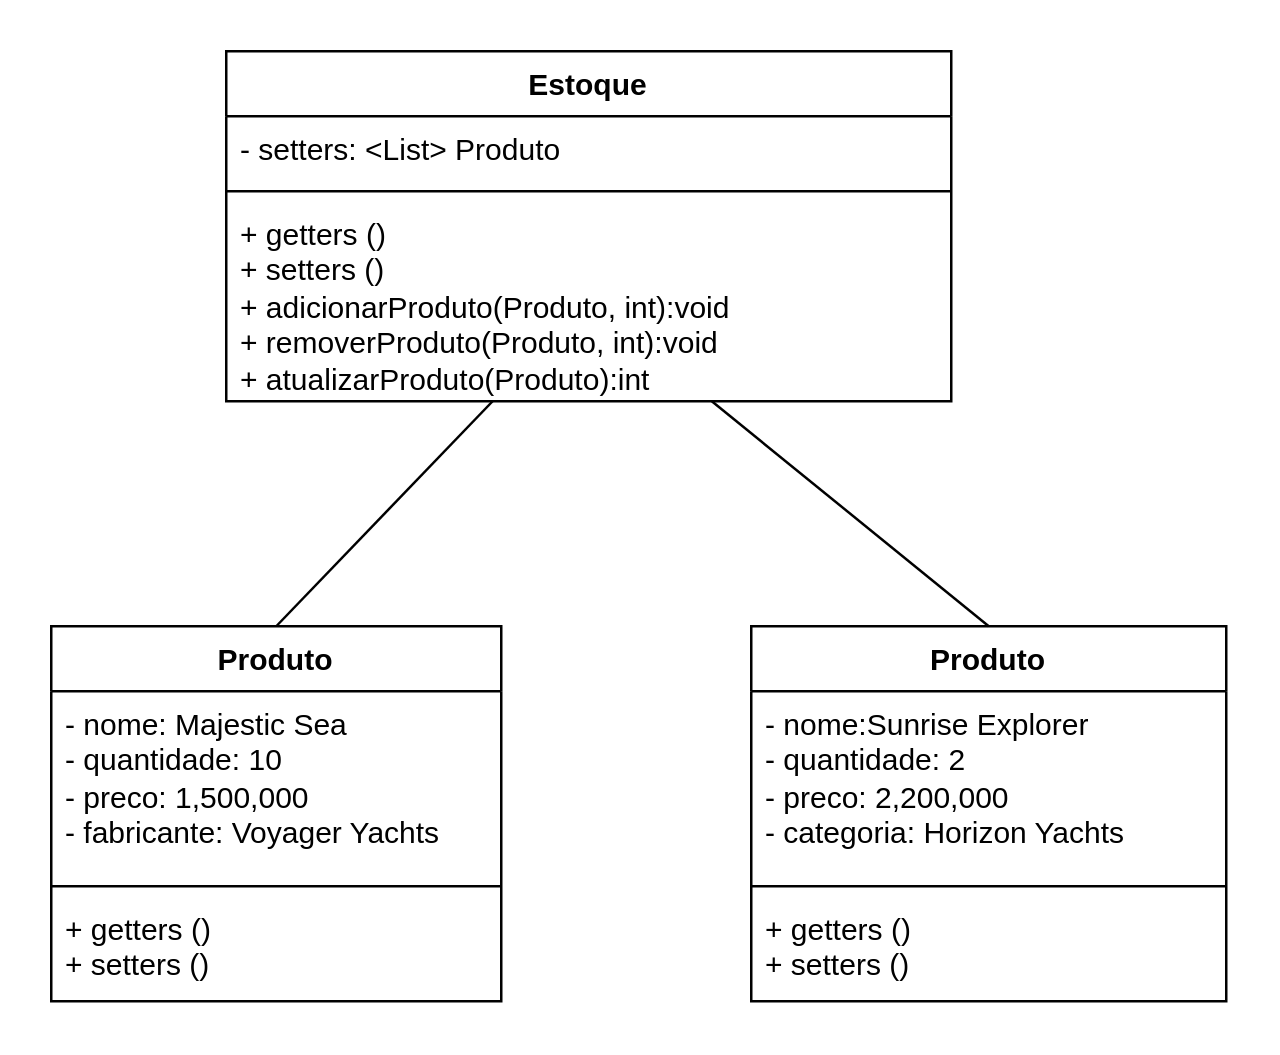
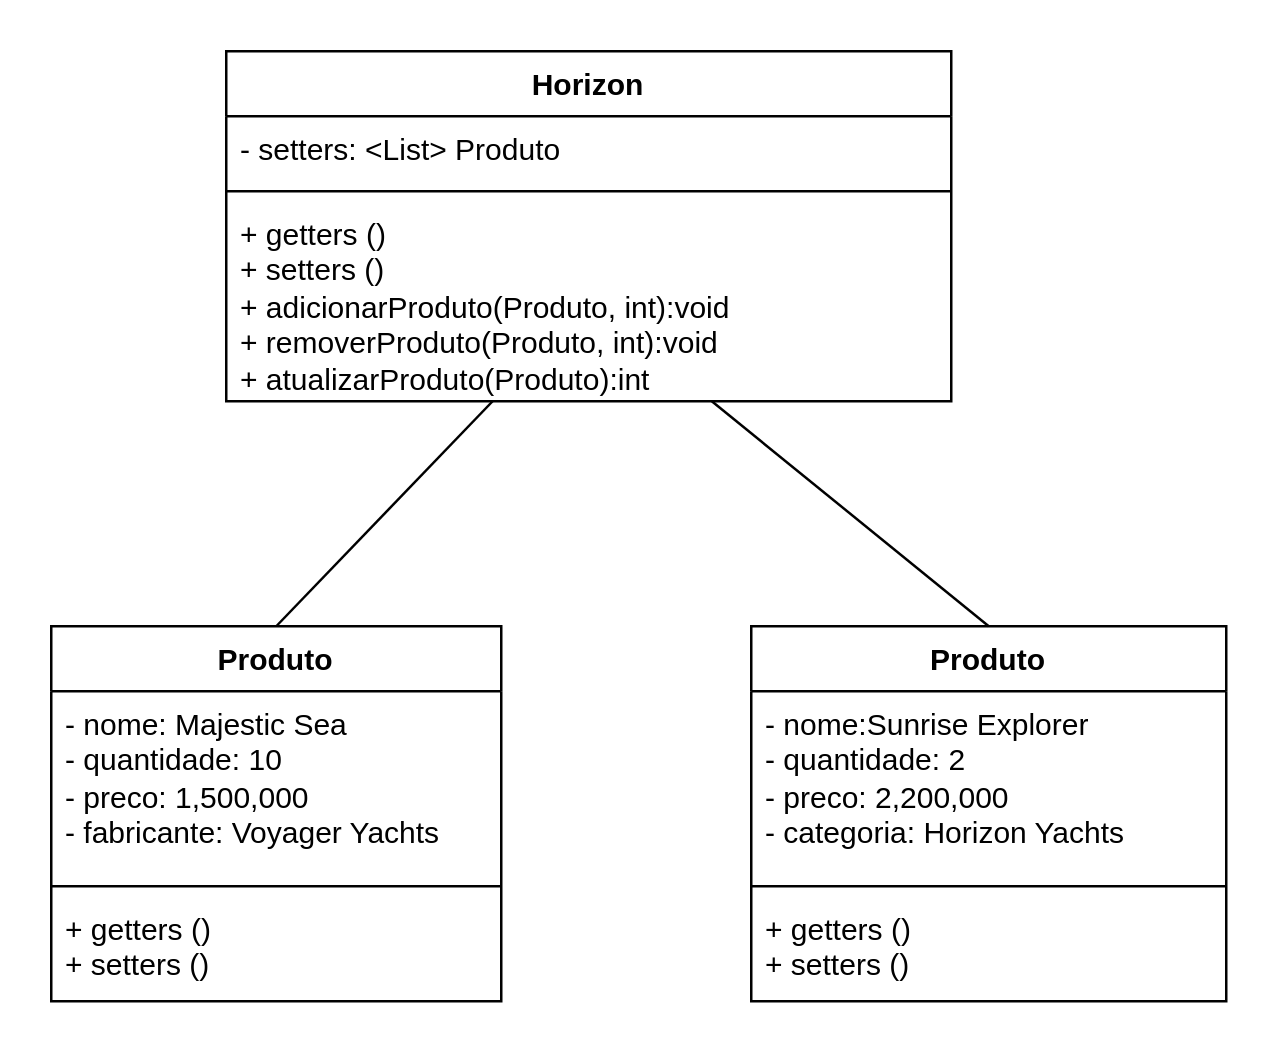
(589, 87) -> (589, 87)
